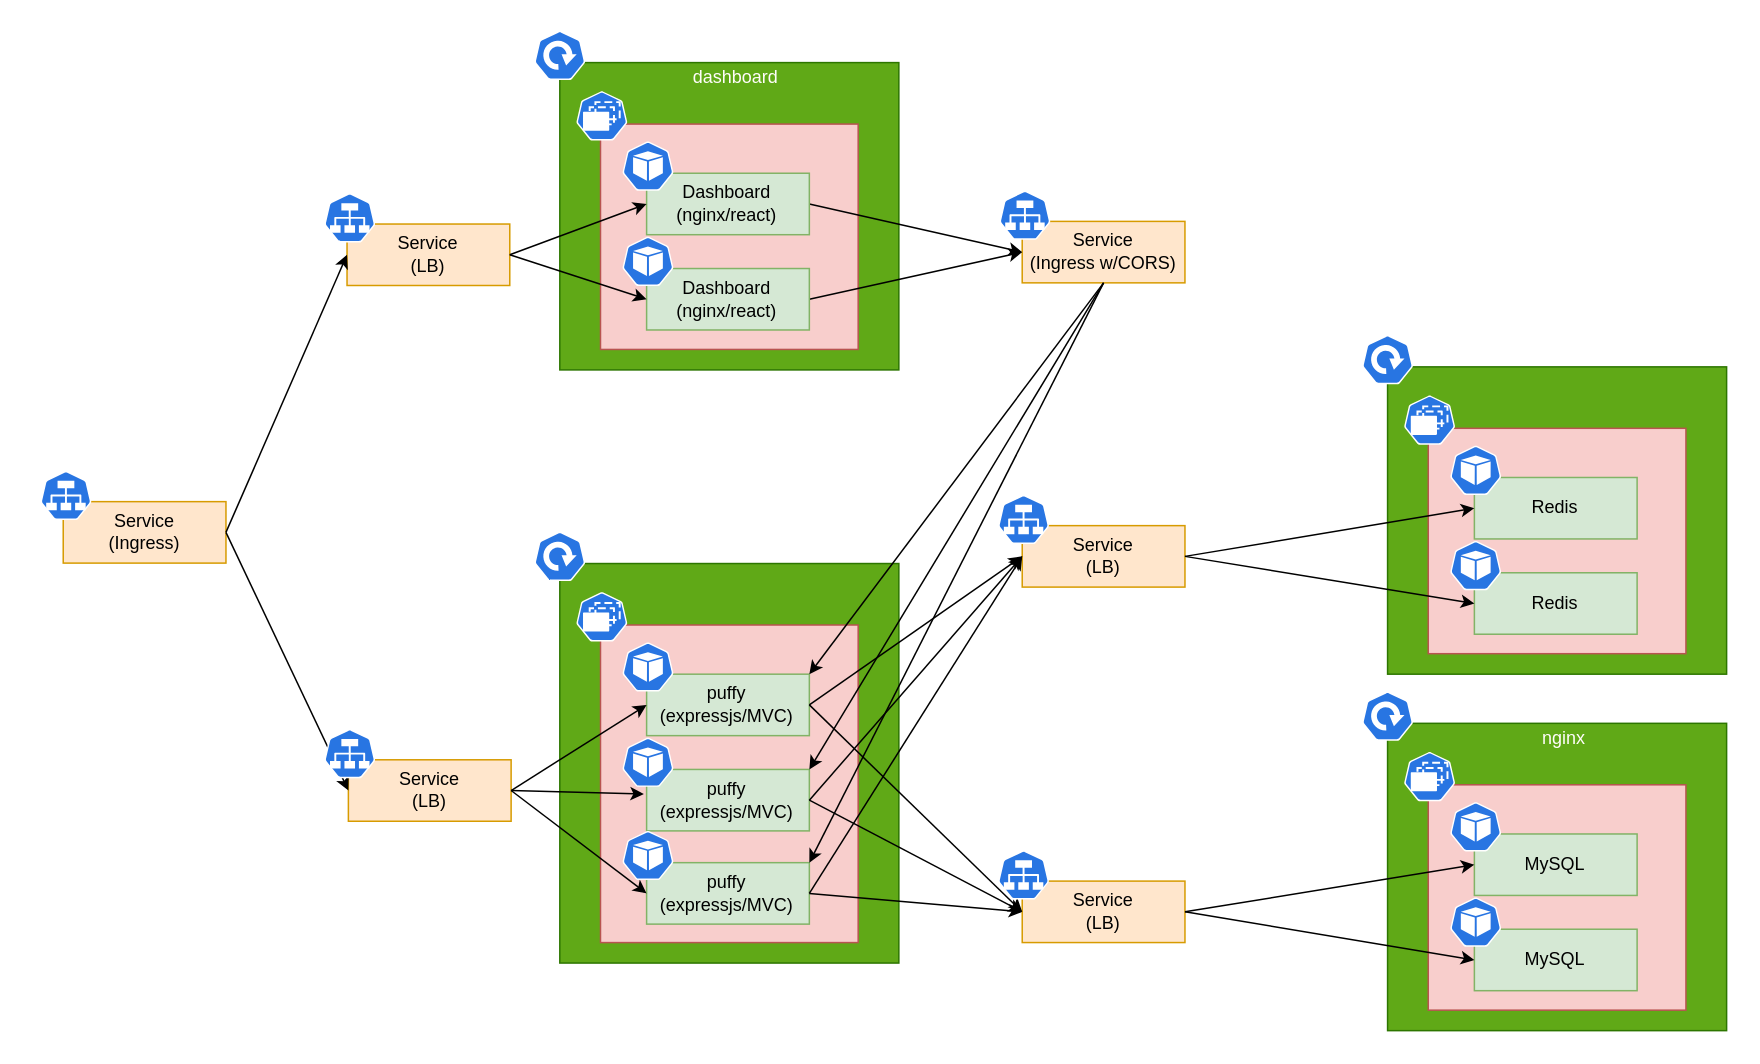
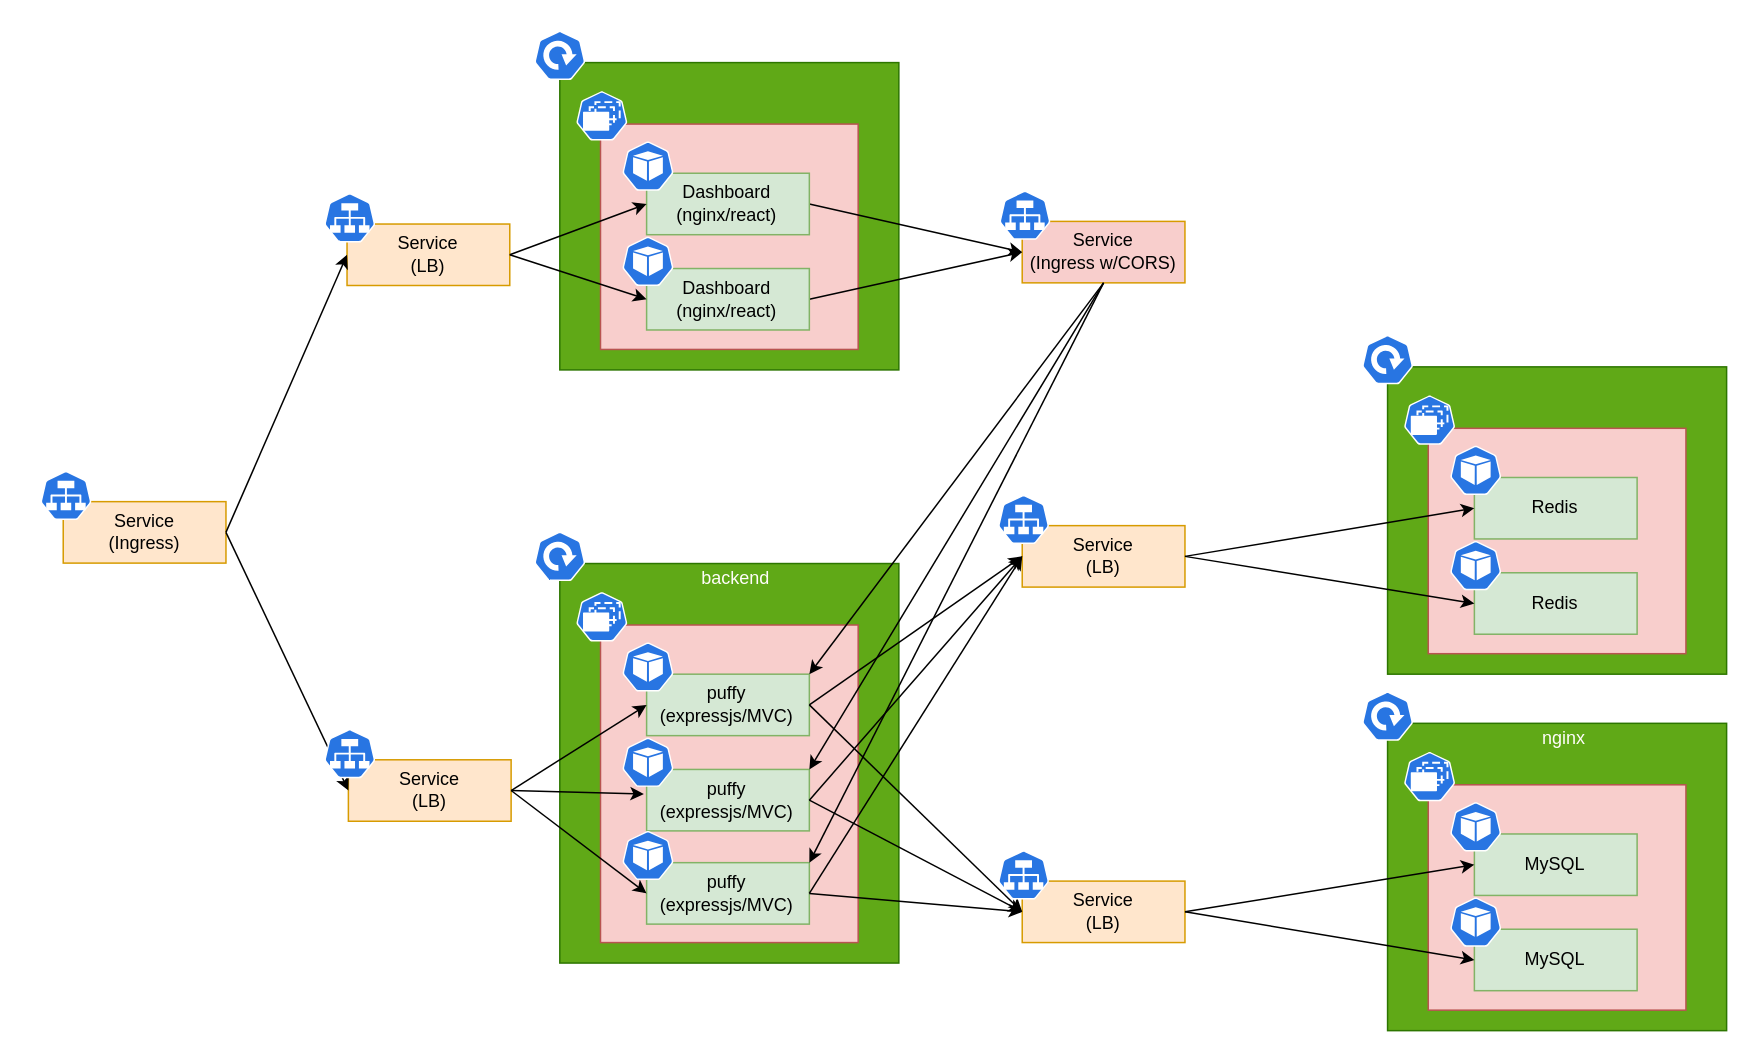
(736, 78) -> none
(1103, 252) -> (1103, 252)
none -> (736, 579)
